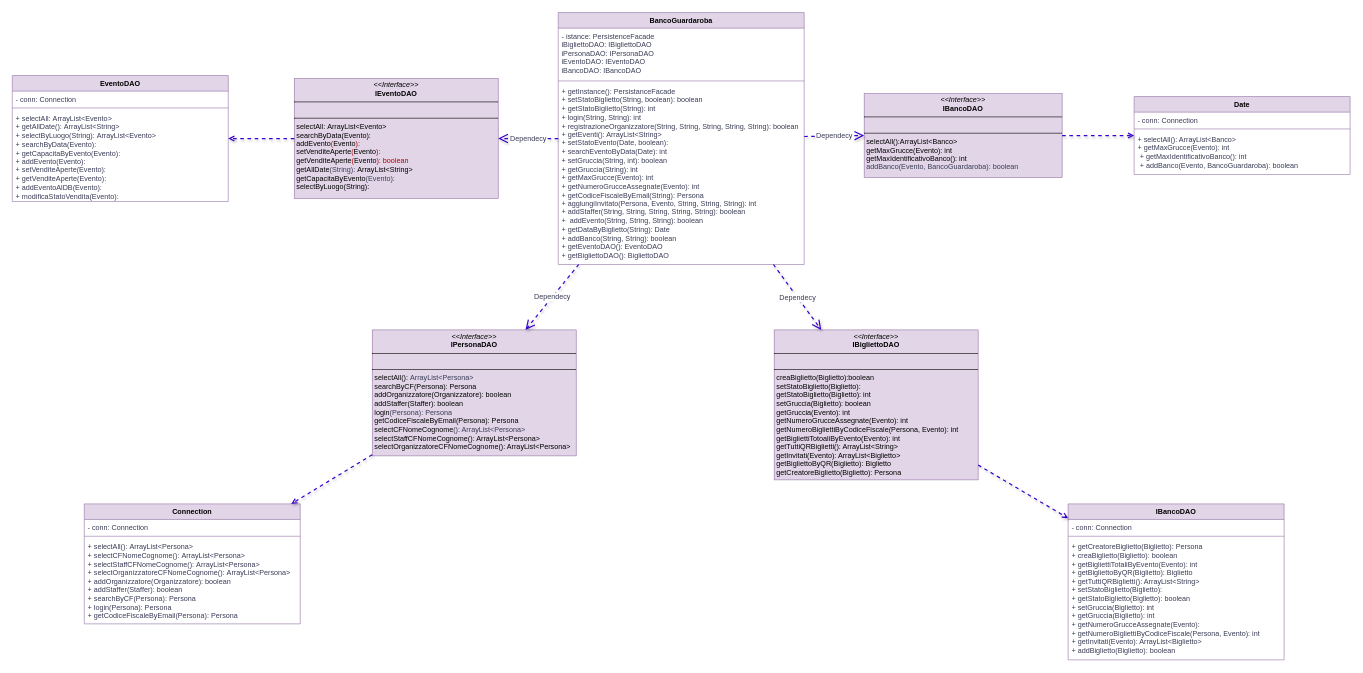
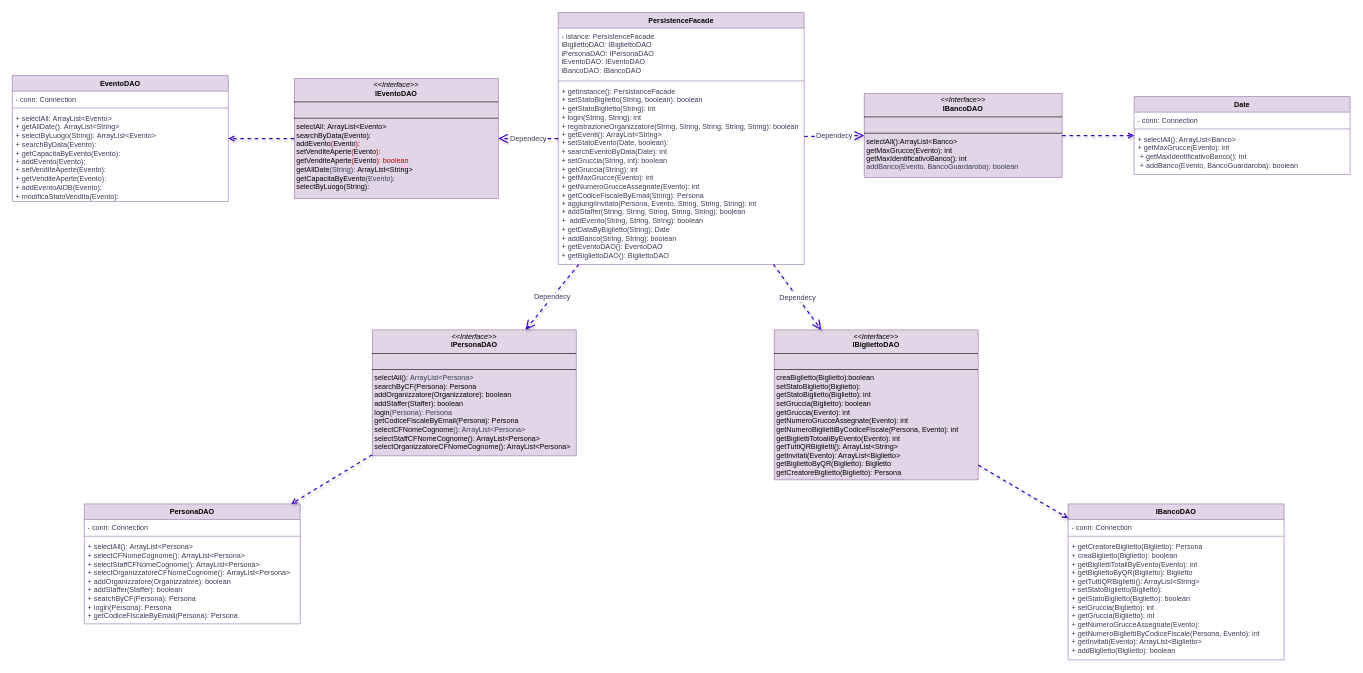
(681, 21) -> (681, 21)
(192, 512) -> (192, 512)
